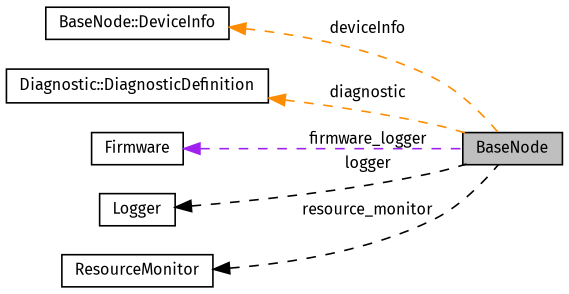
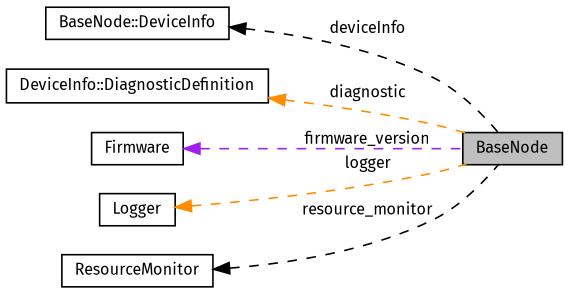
(383, 57) -> (383, 57)
(137, 86) -> (137, 86)
(366, 140) -> (366, 140)
(330, 191) -> (330, 191)
